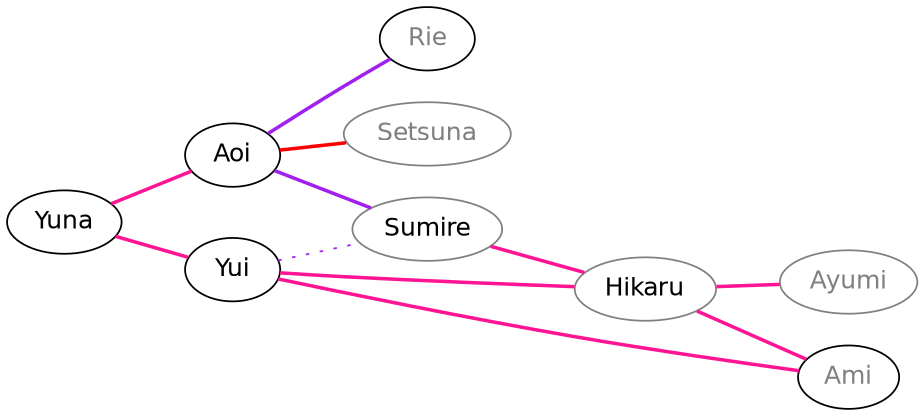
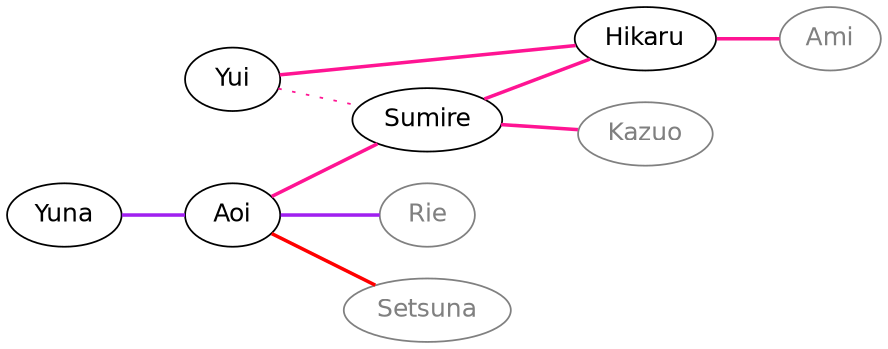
(427, 39) -> (427, 215)
none -> (645, 134)
(151, 187) -> (153, 215)
(323, 189) -> (325, 170)
(427, 229) -> (427, 120)
(152, 247) -> none
(319, 252) -> (319, 97)
(849, 282) -> none
(645, 289) -> (645, 39)
(538, 330) -> none
(849, 377) -> (830, 39)
